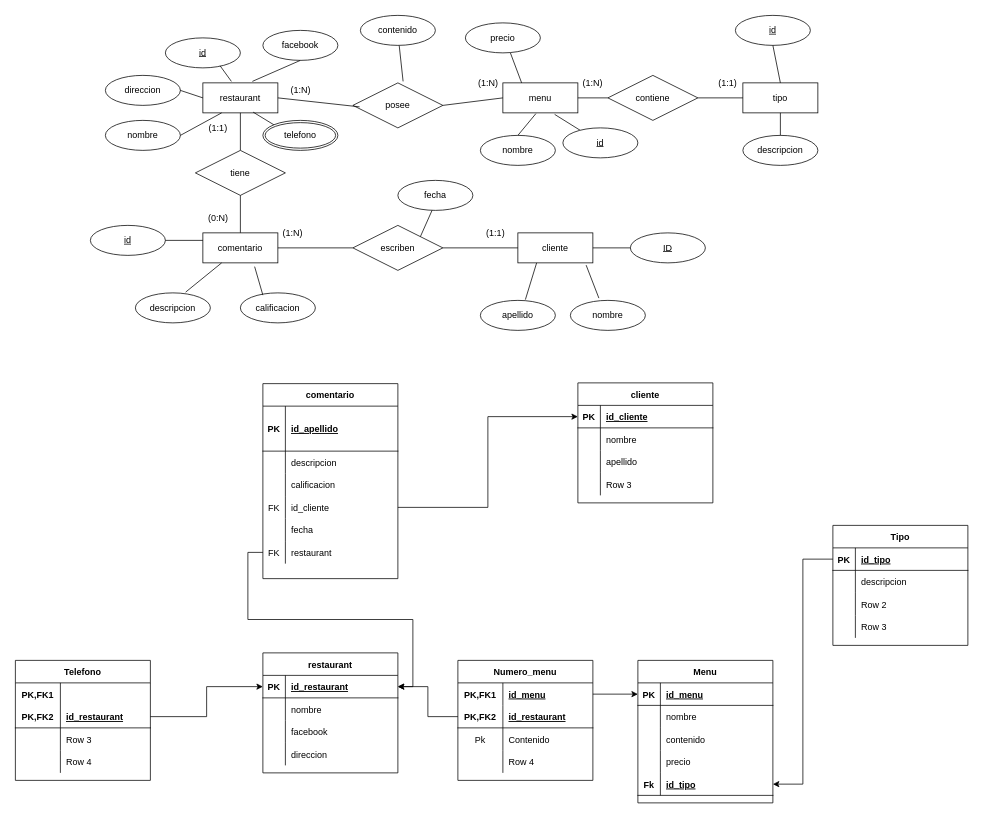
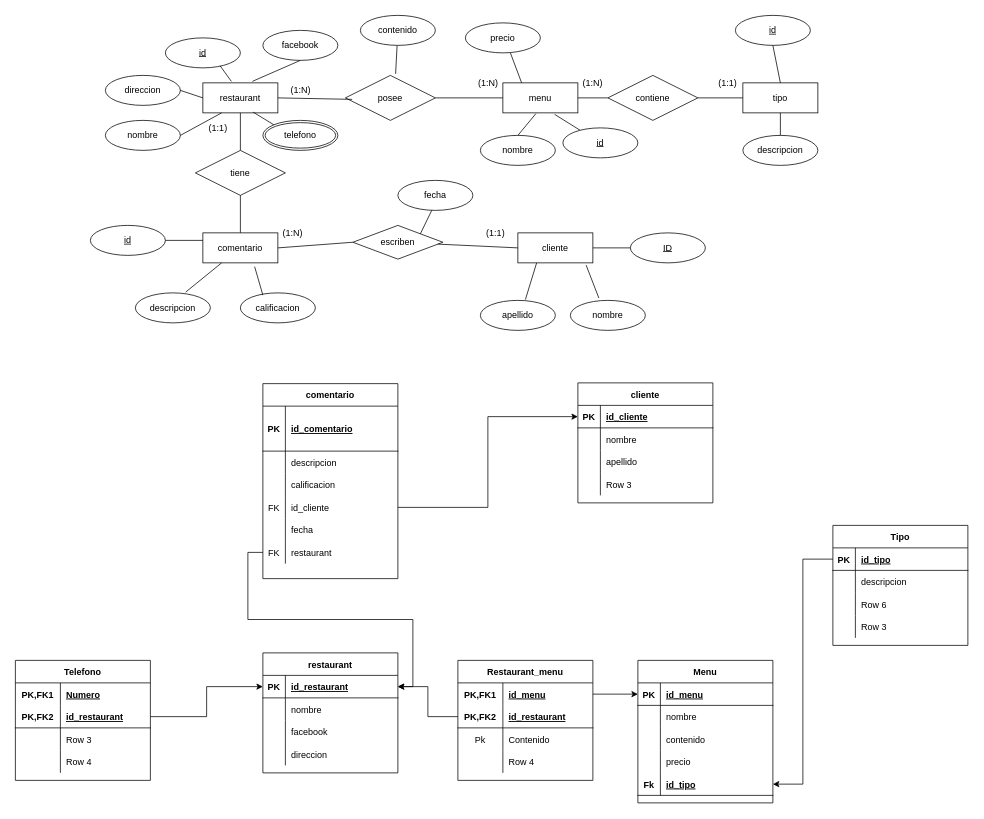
(398, 105) -> (390, 98)
(218, 218) -> none
(398, 248) -> (398, 242)
(314, 429) -> (321, 429)
(872, 605) -> (872, 605)
(525, 672) -> (525, 672)
none -> (105, 694)
